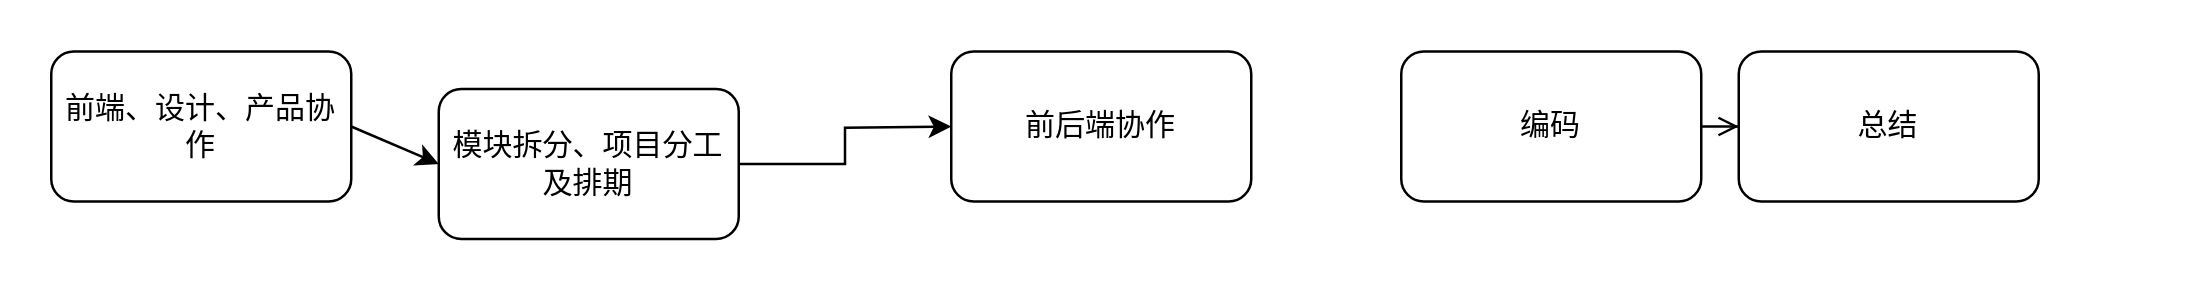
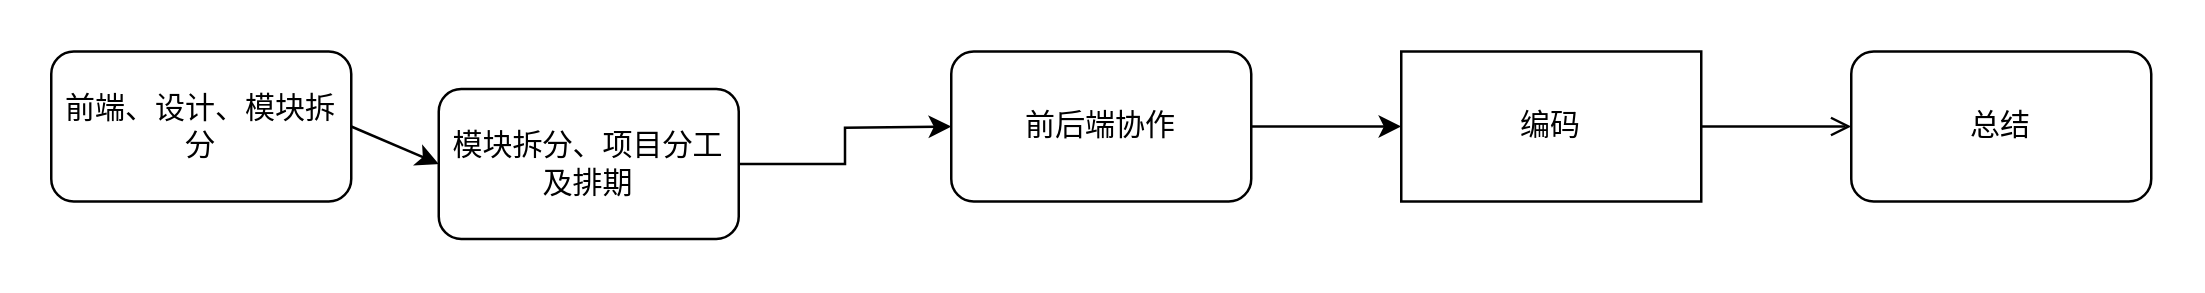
(201, 126) -> (201, 126)
none -> (1318, 126)
(1551, 126) -> (1551, 126)
(1889, 126) -> (2001, 126)
